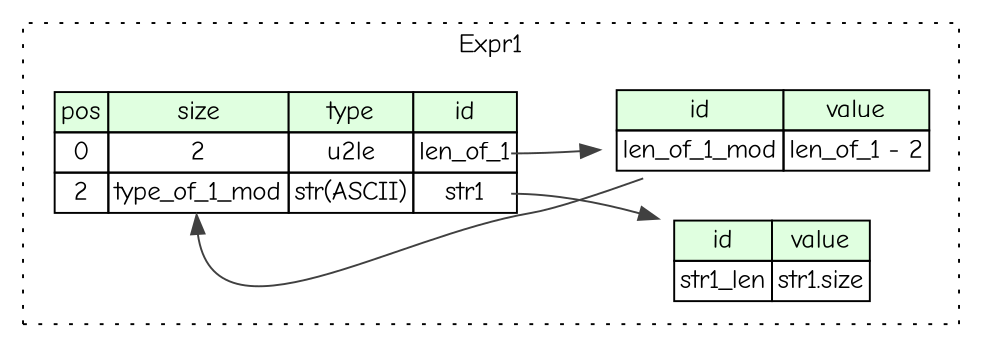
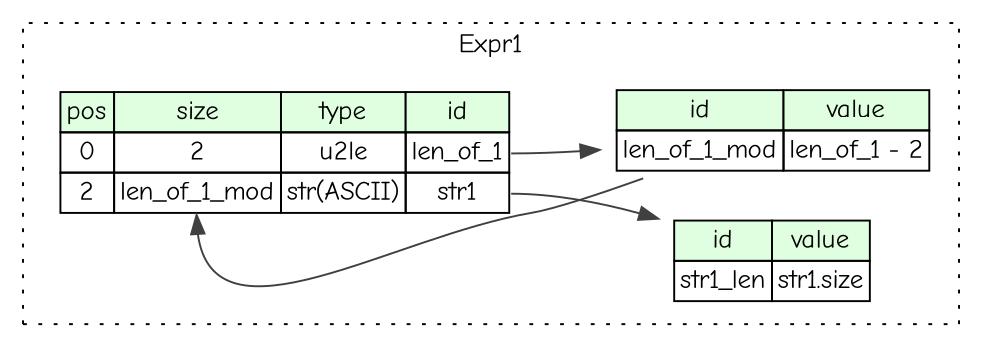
(199, 192) -> (198, 192)
